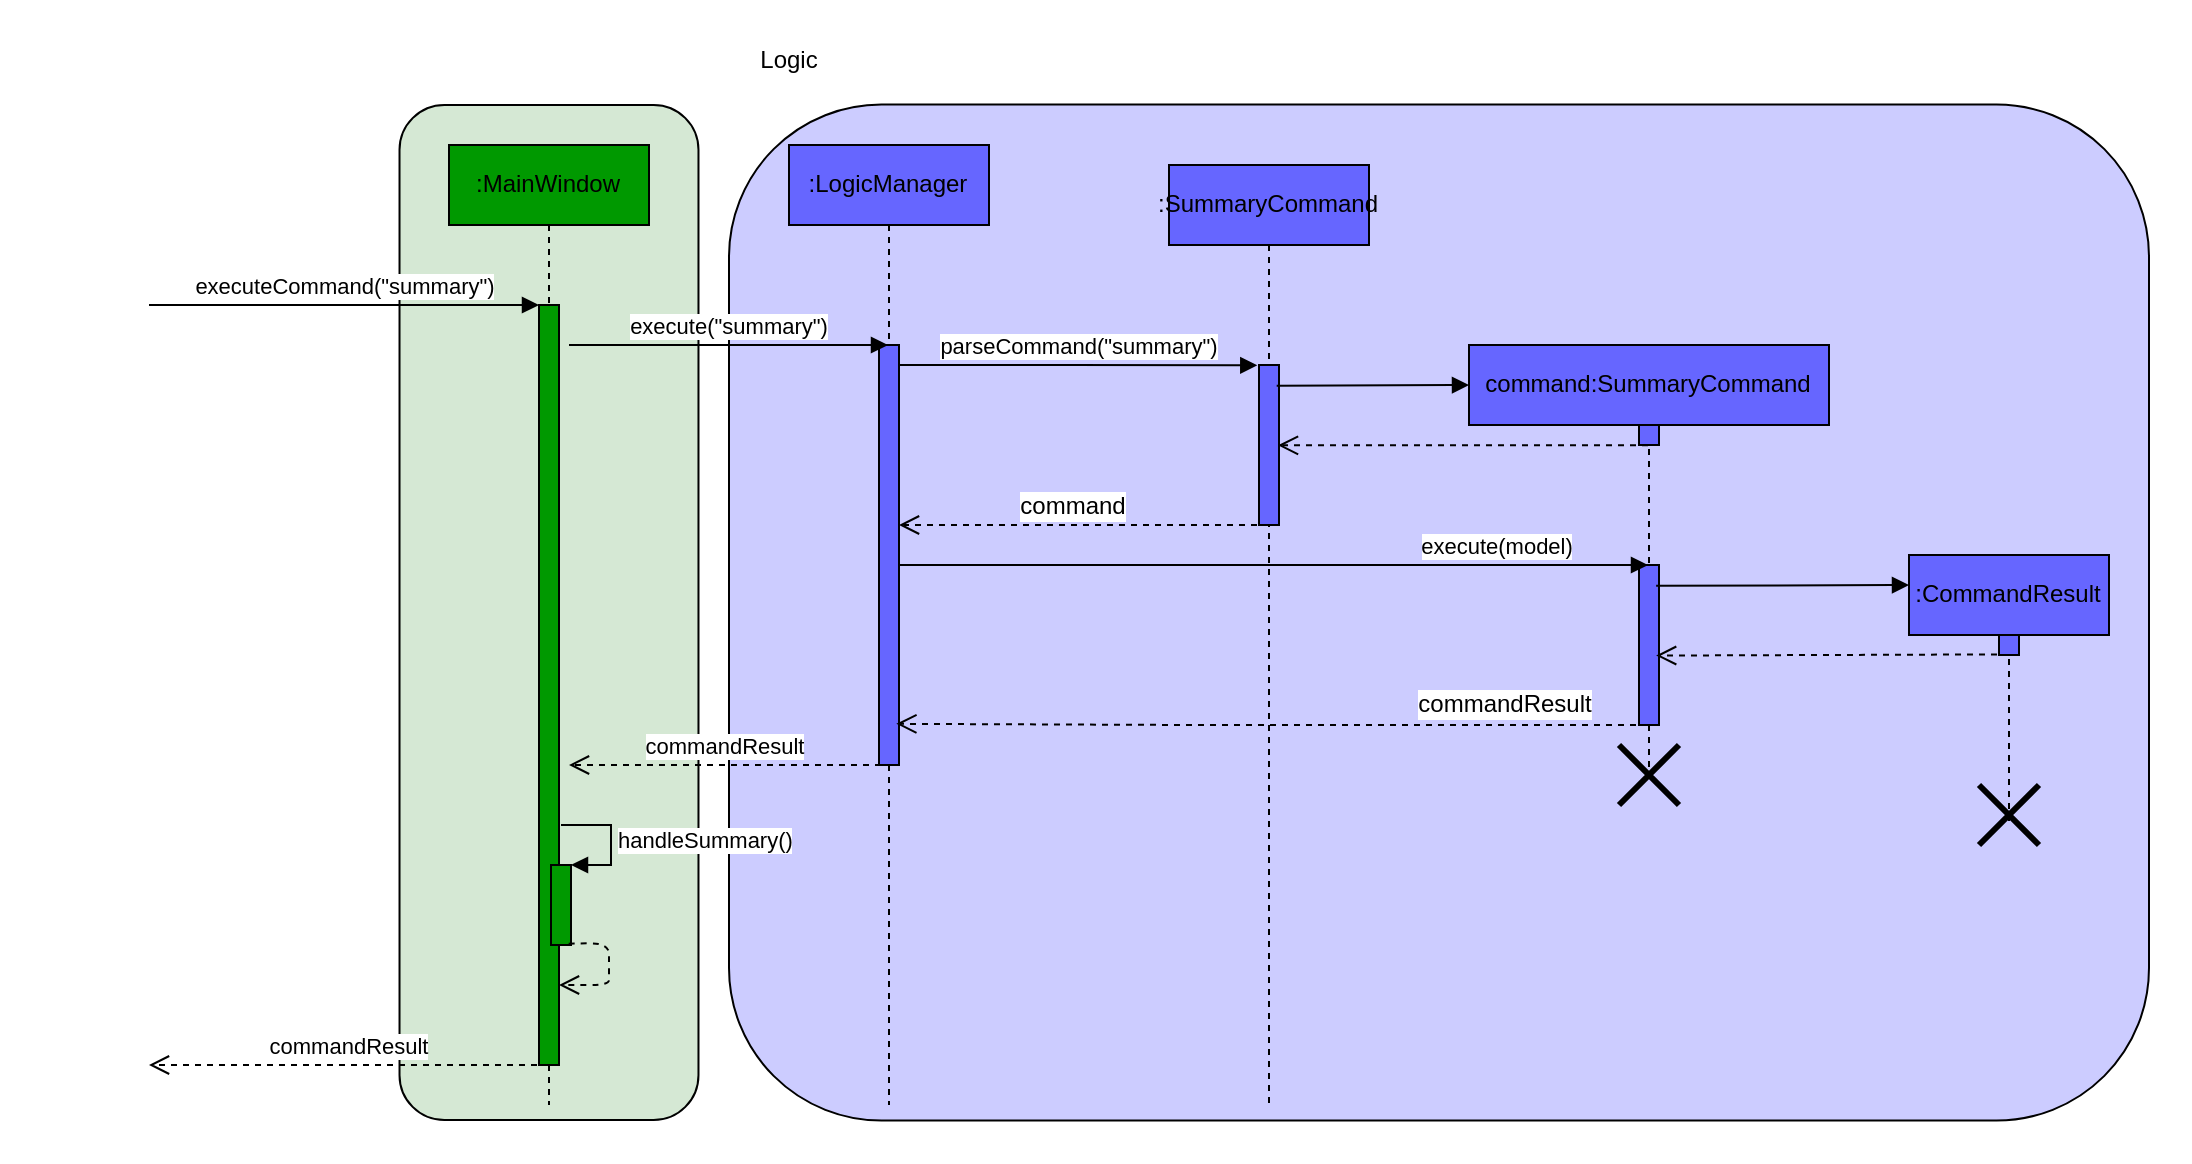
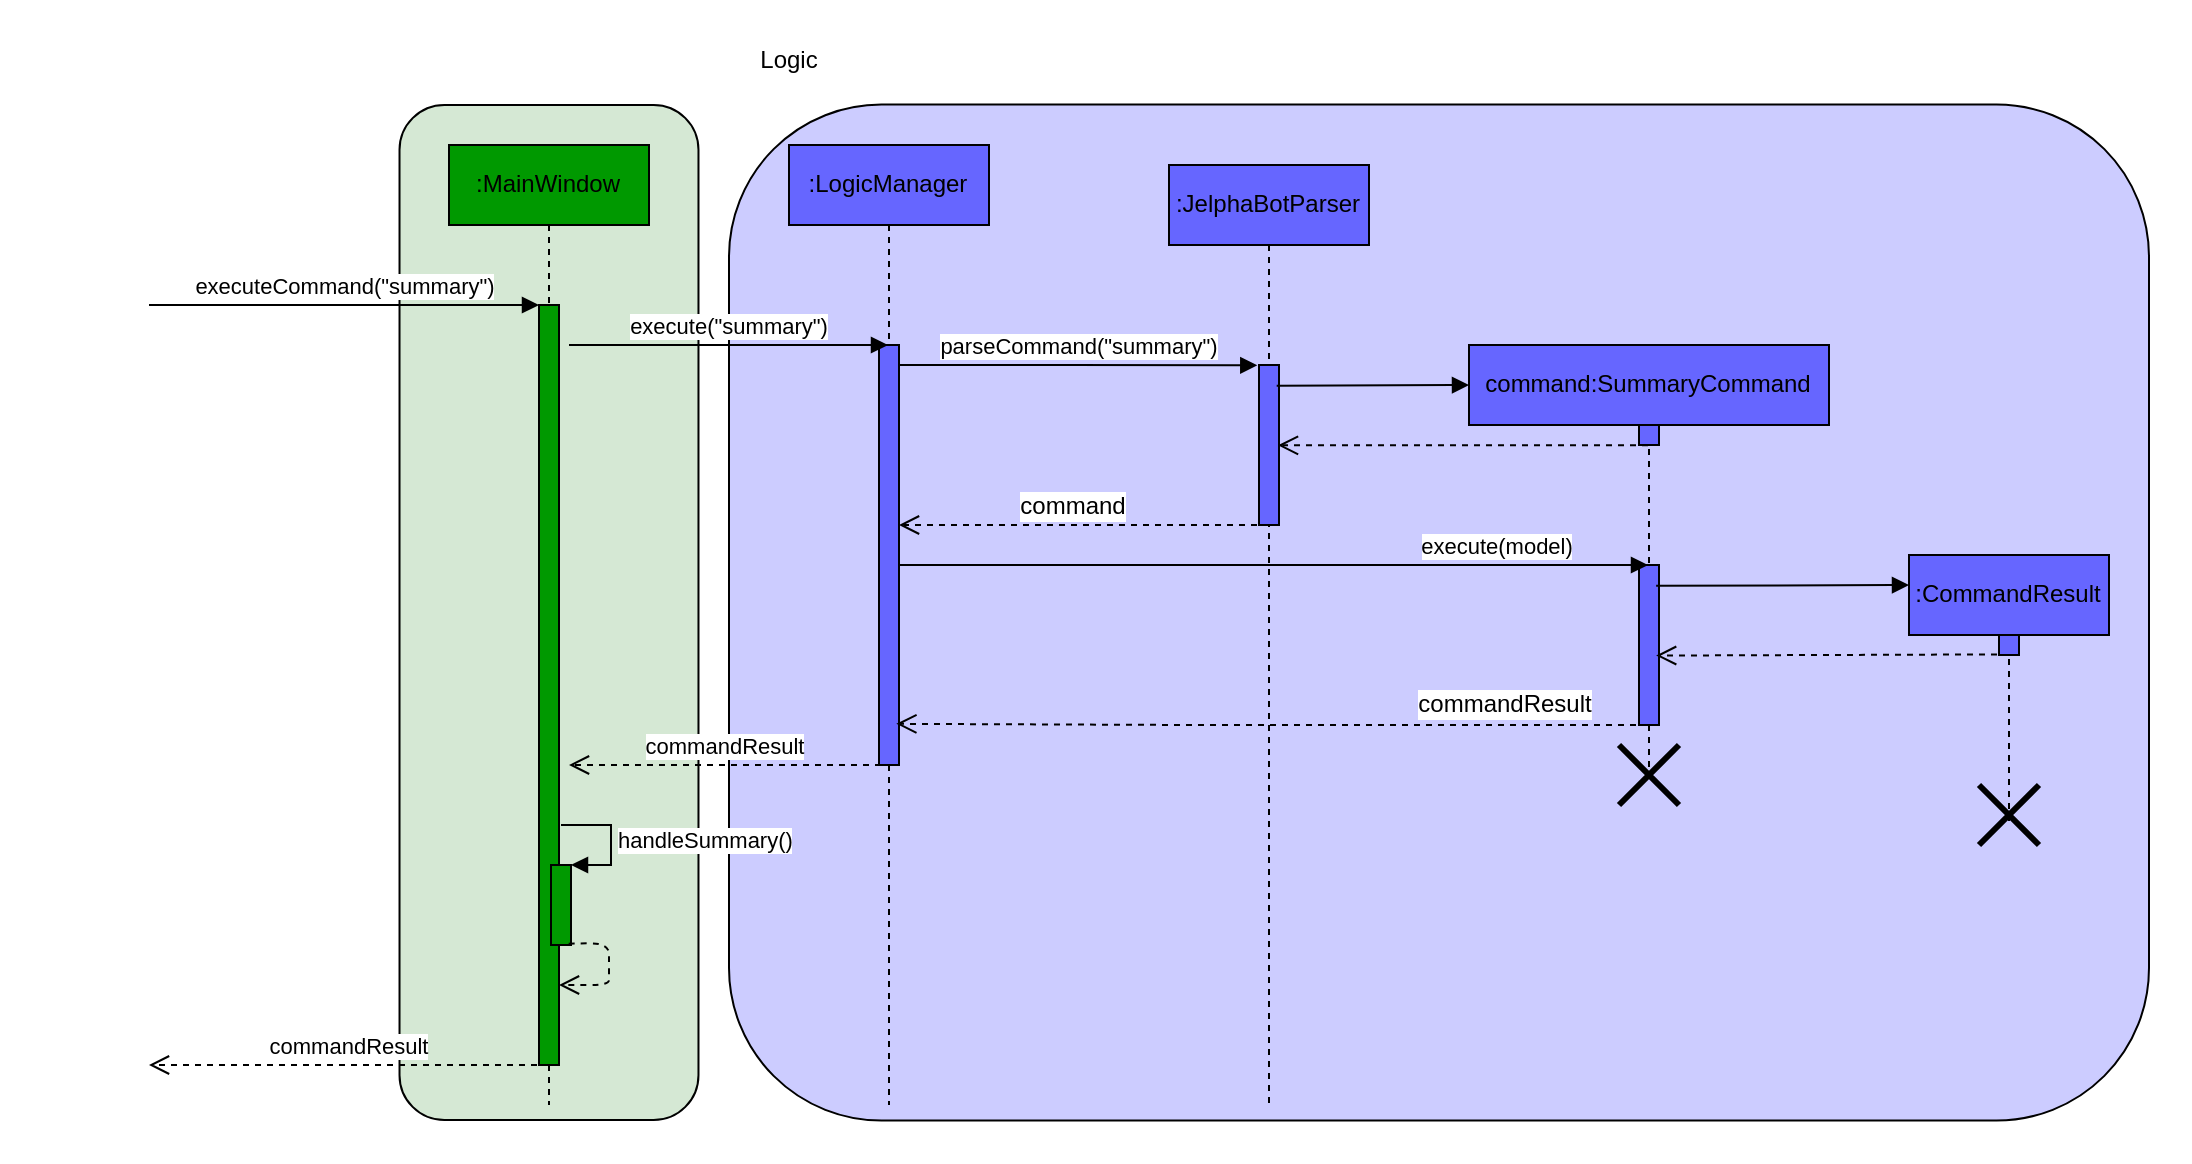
(1269, 205) -> (1269, 205)
